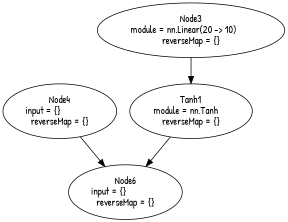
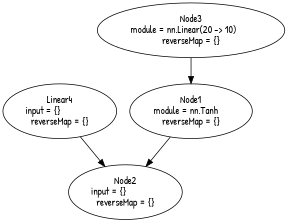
(60, 111) -> (60, 111)
(191, 111) -> (191, 111)
(125, 192) -> (125, 192)
